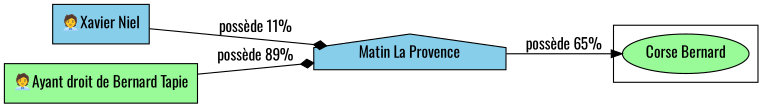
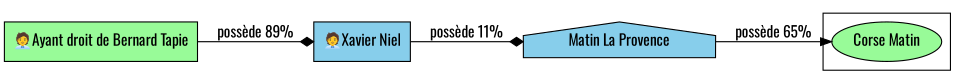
(686, 54) -> (887, 42)
(249, 69) -> (249, 42)
